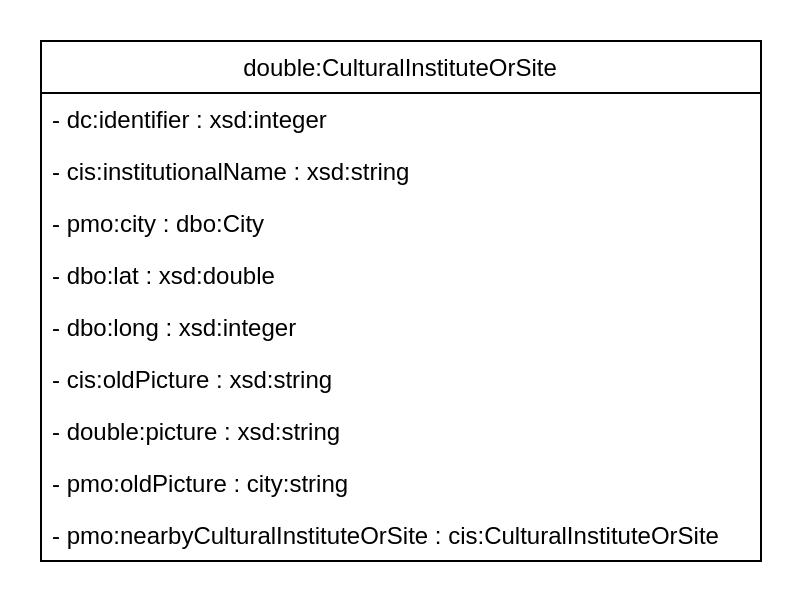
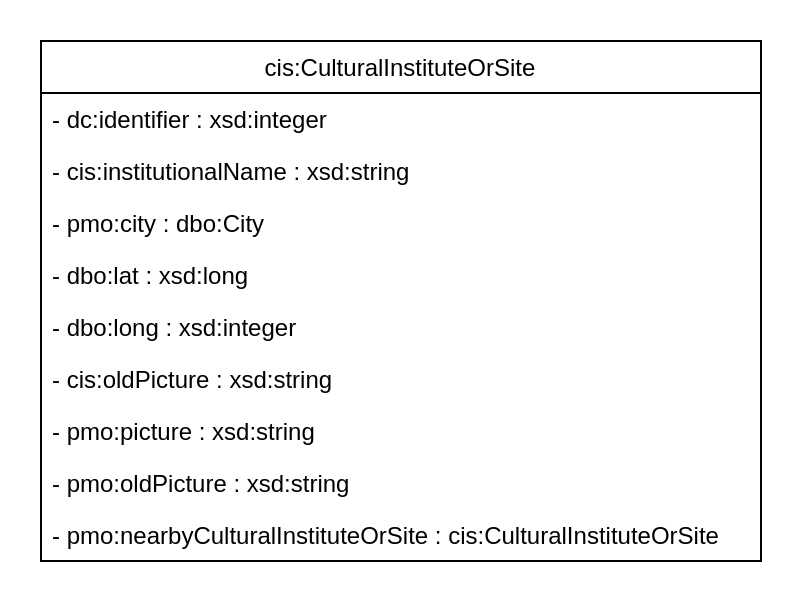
(400, 68) -> (400, 68)
(175, 276) -> (161, 276)
(219, 432) -> (202, 432)
(222, 484) -> (219, 484)
